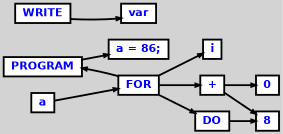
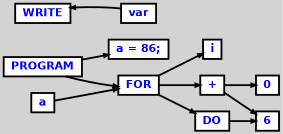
(93, 20) -> (98, 7)
(103, 72) -> (89, 82)
(268, 121) -> (268, 121)
